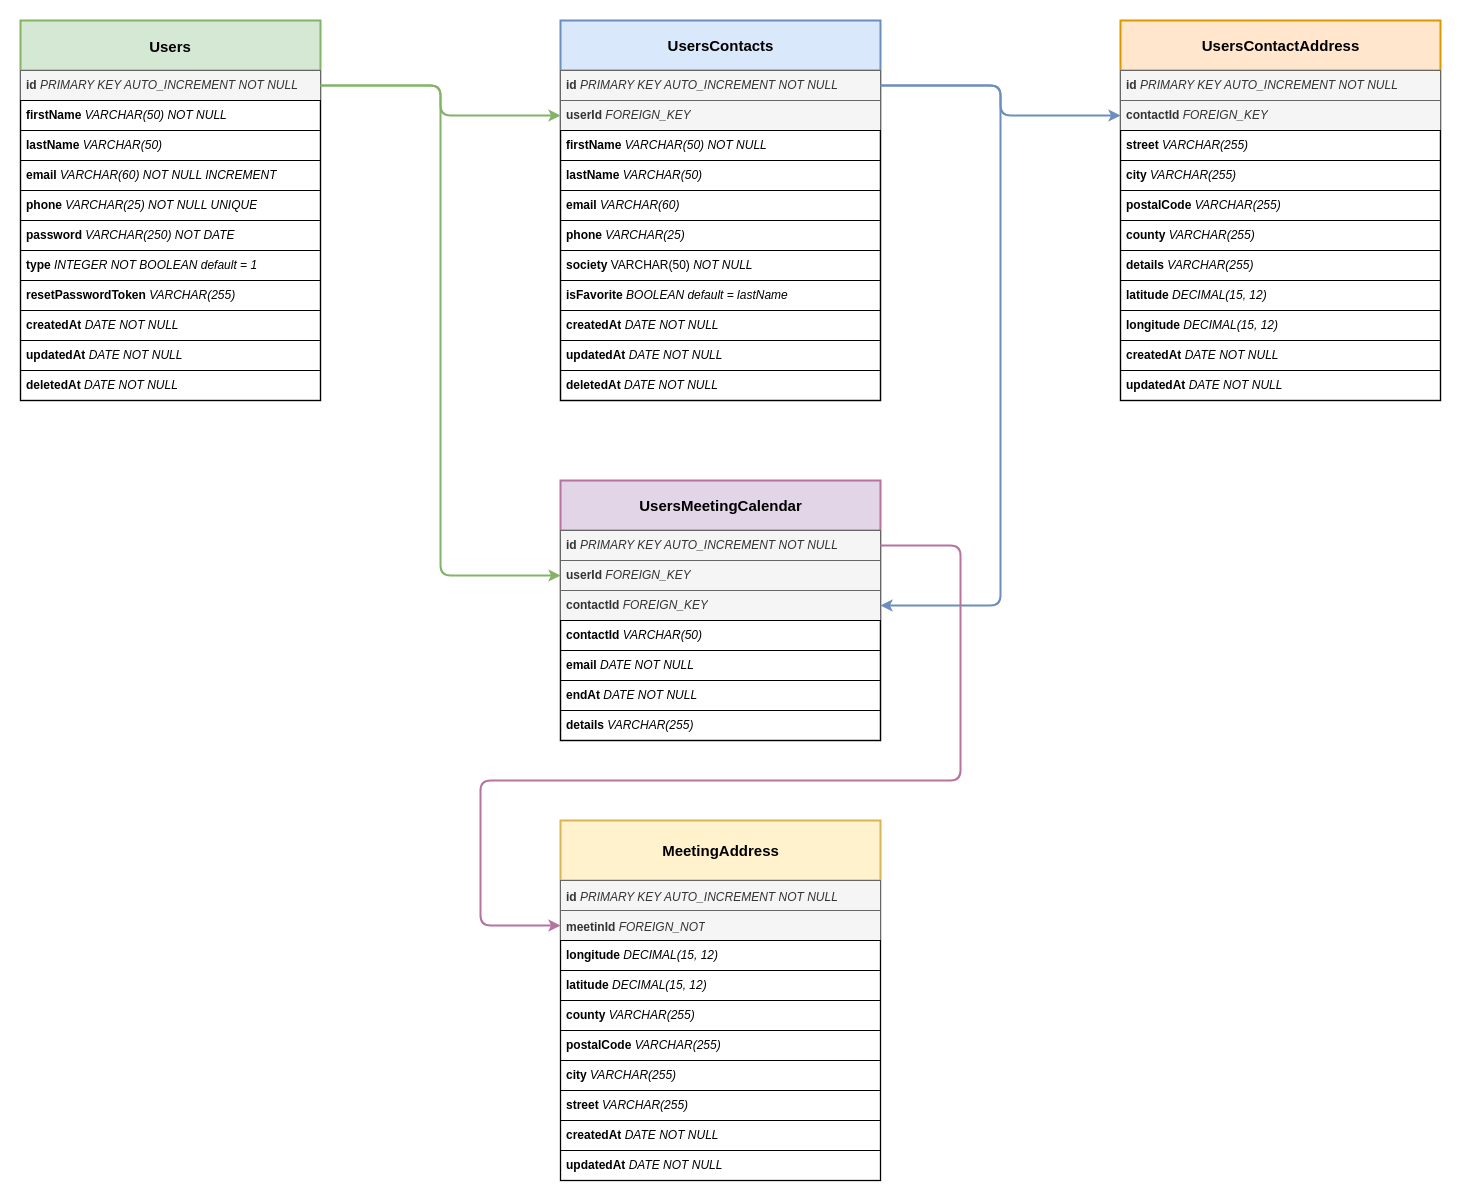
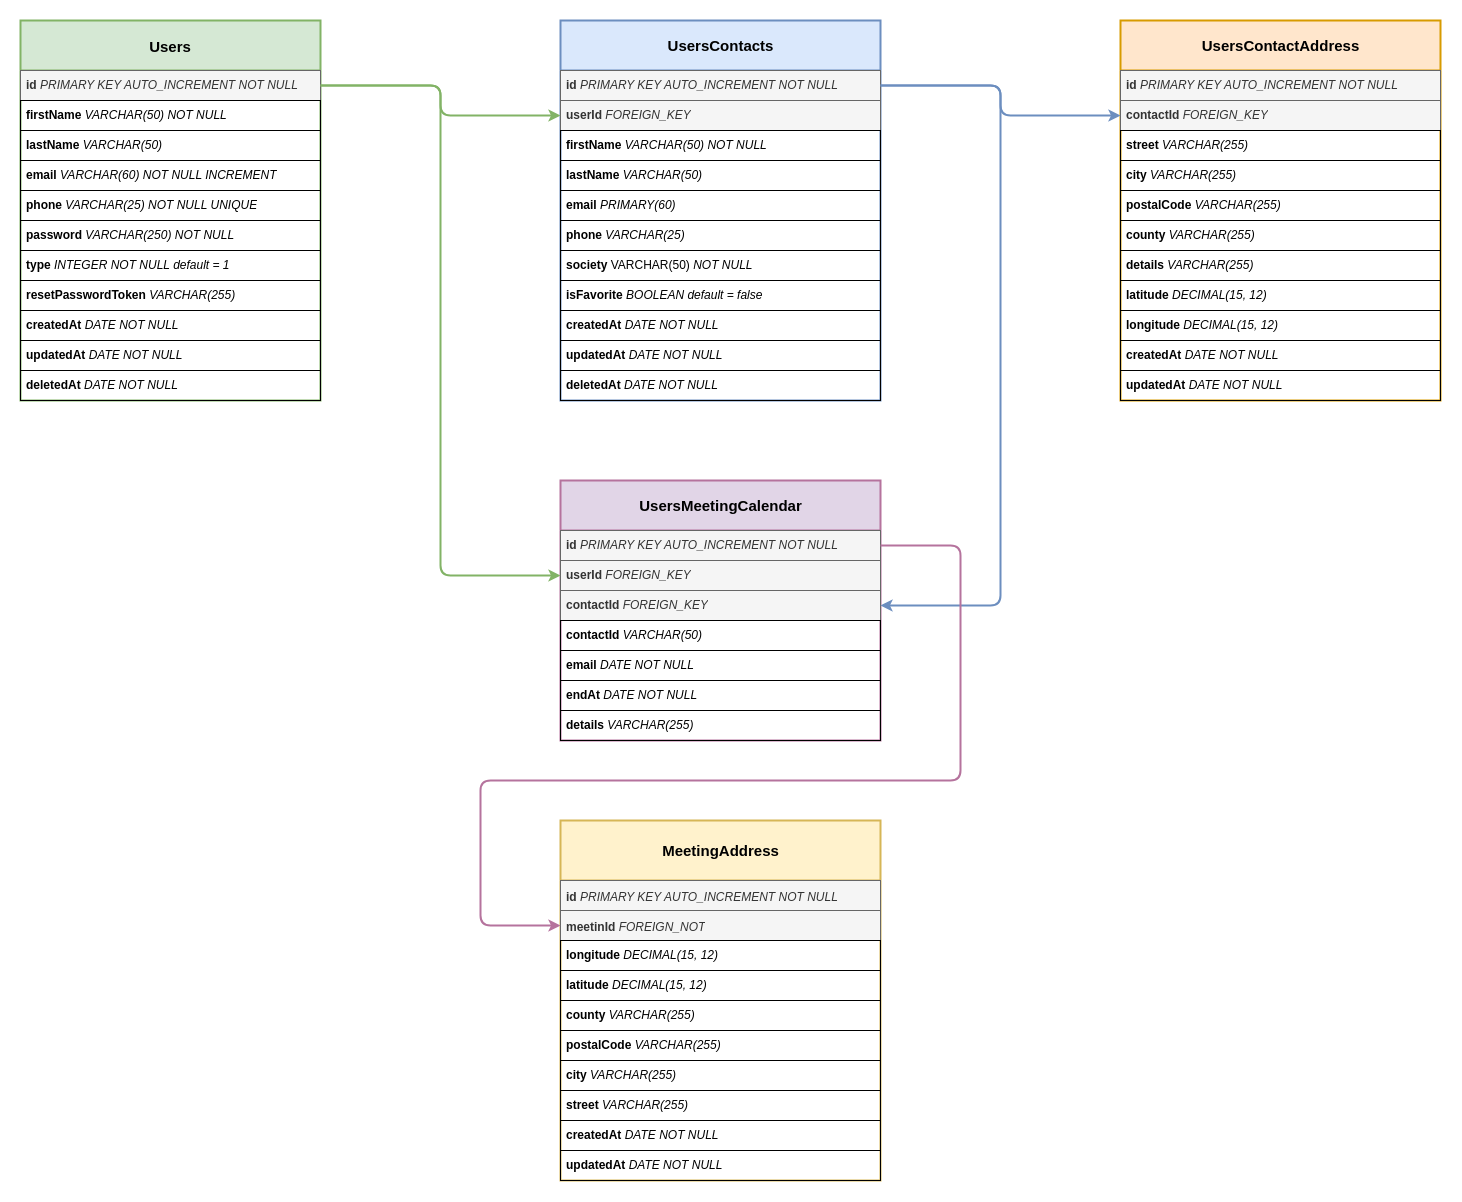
(621, 206) -> (621, 206)
(123, 236) -> (123, 236)
(137, 266) -> (126, 266)
(678, 296) -> (668, 296)
